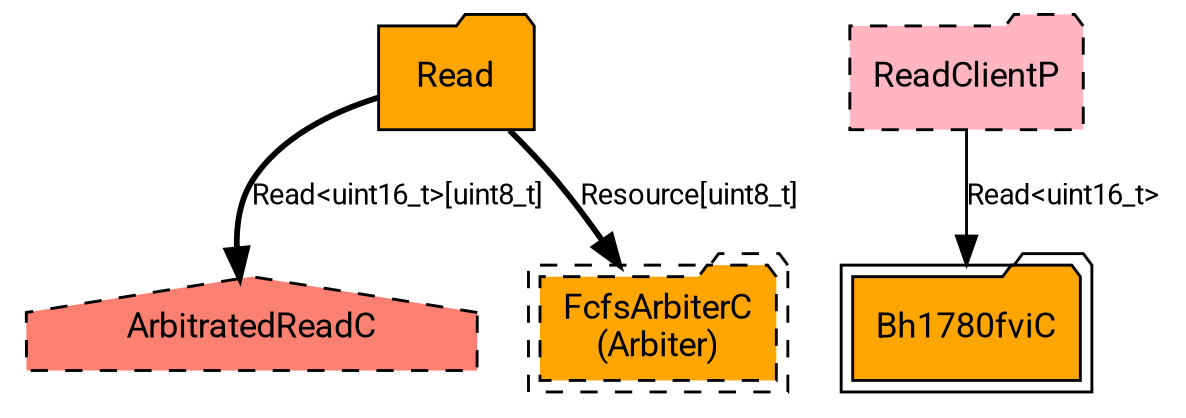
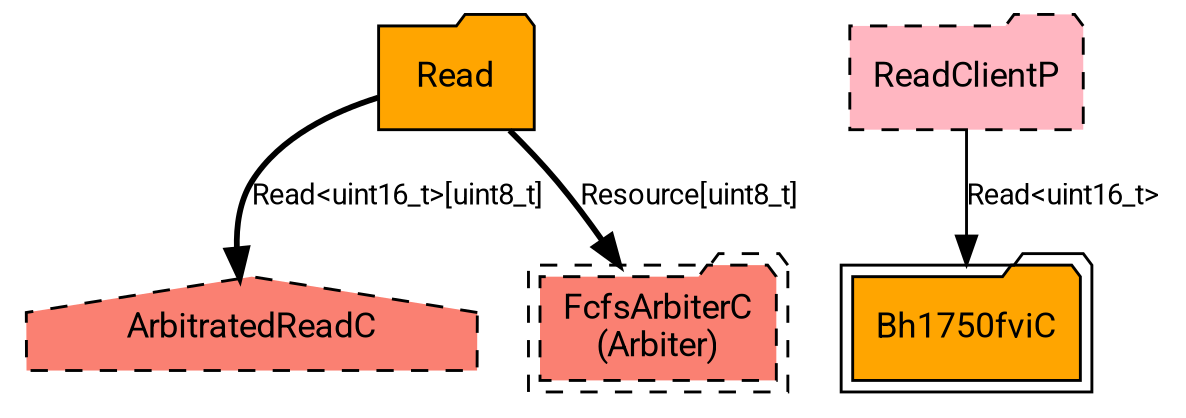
(658, 329) -> (658, 329)
(967, 329) -> (967, 329)
